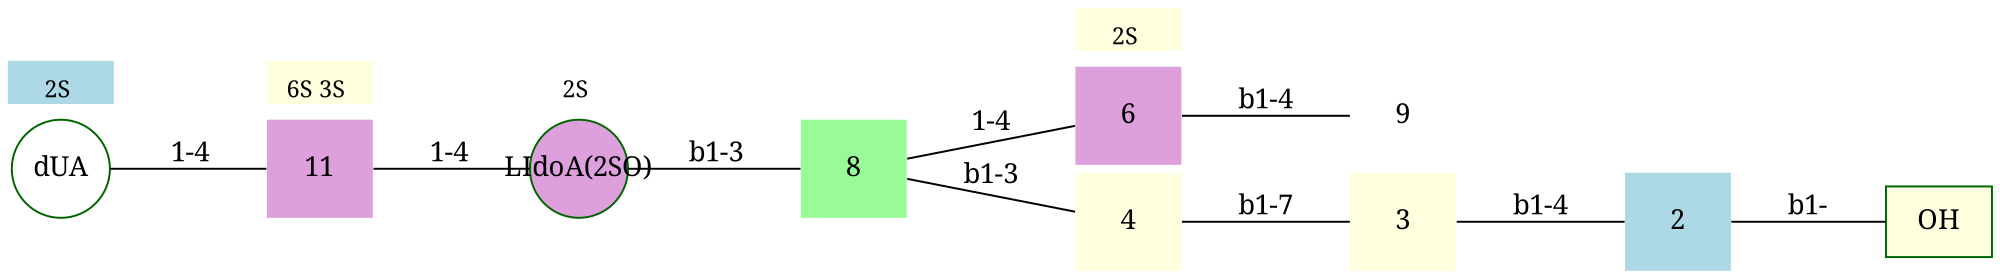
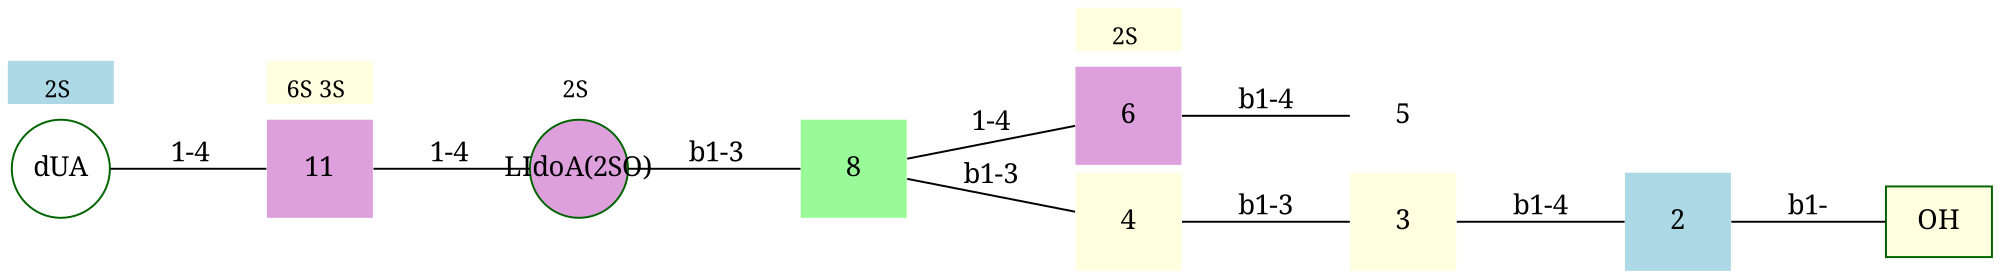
(1403, 116) -> (1403, 116)
(1266, 207) -> (1266, 207)
